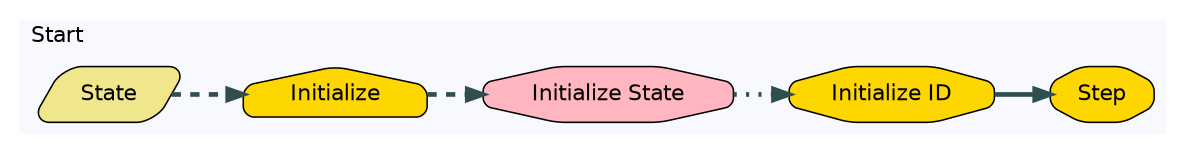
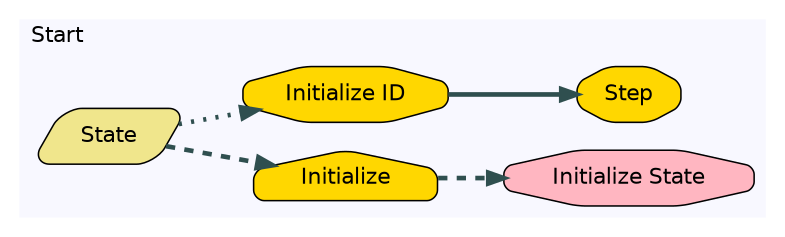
(753, 94) -> (210, 118)
